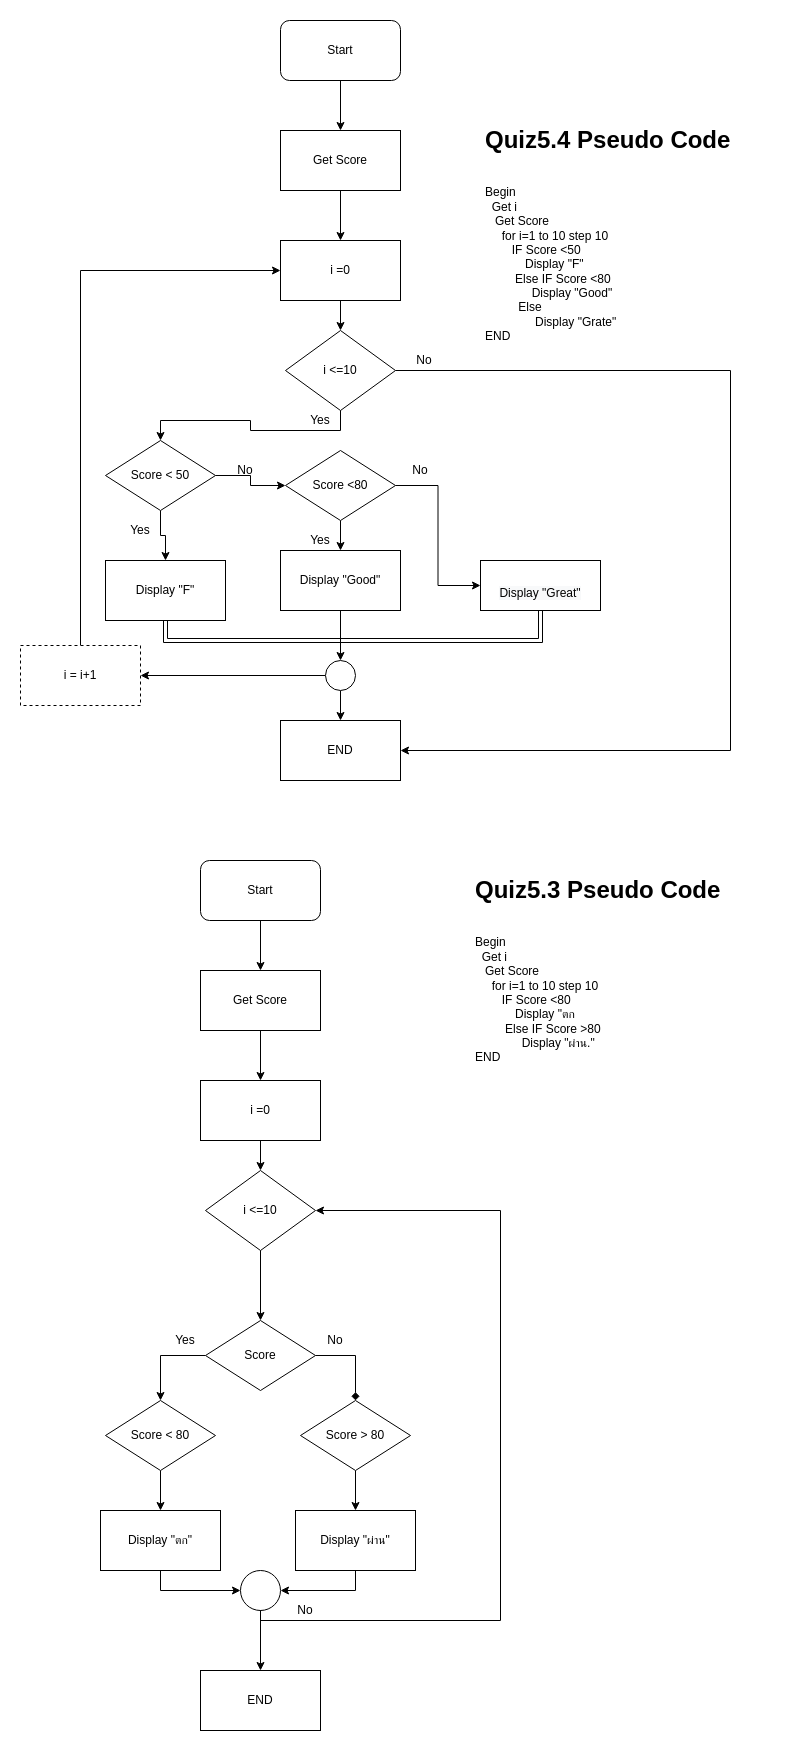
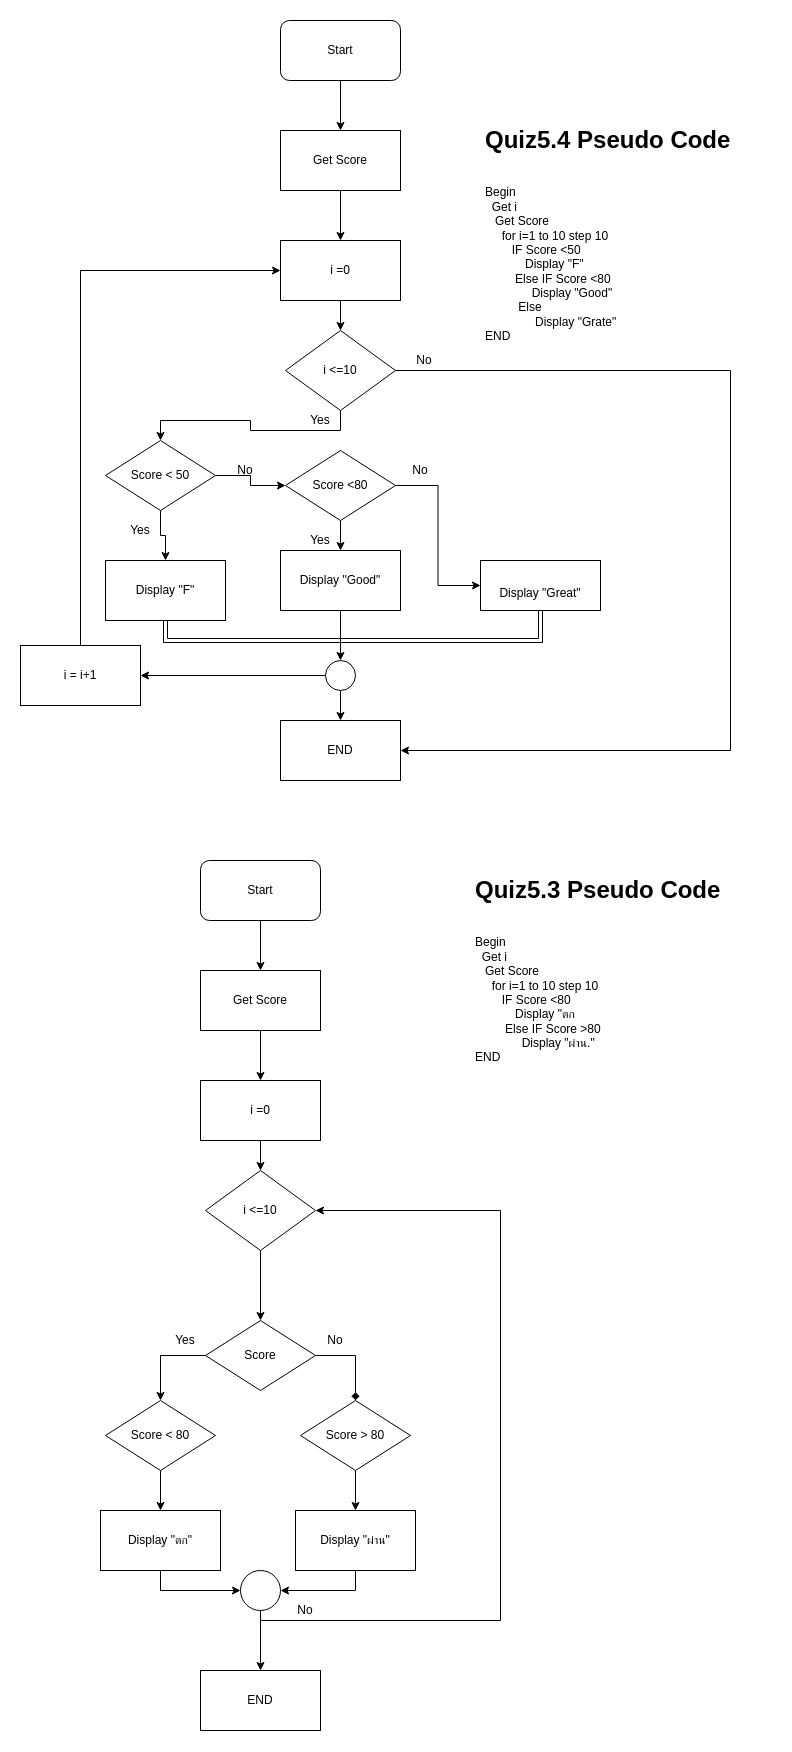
(81, 676) -> (81, 676)
